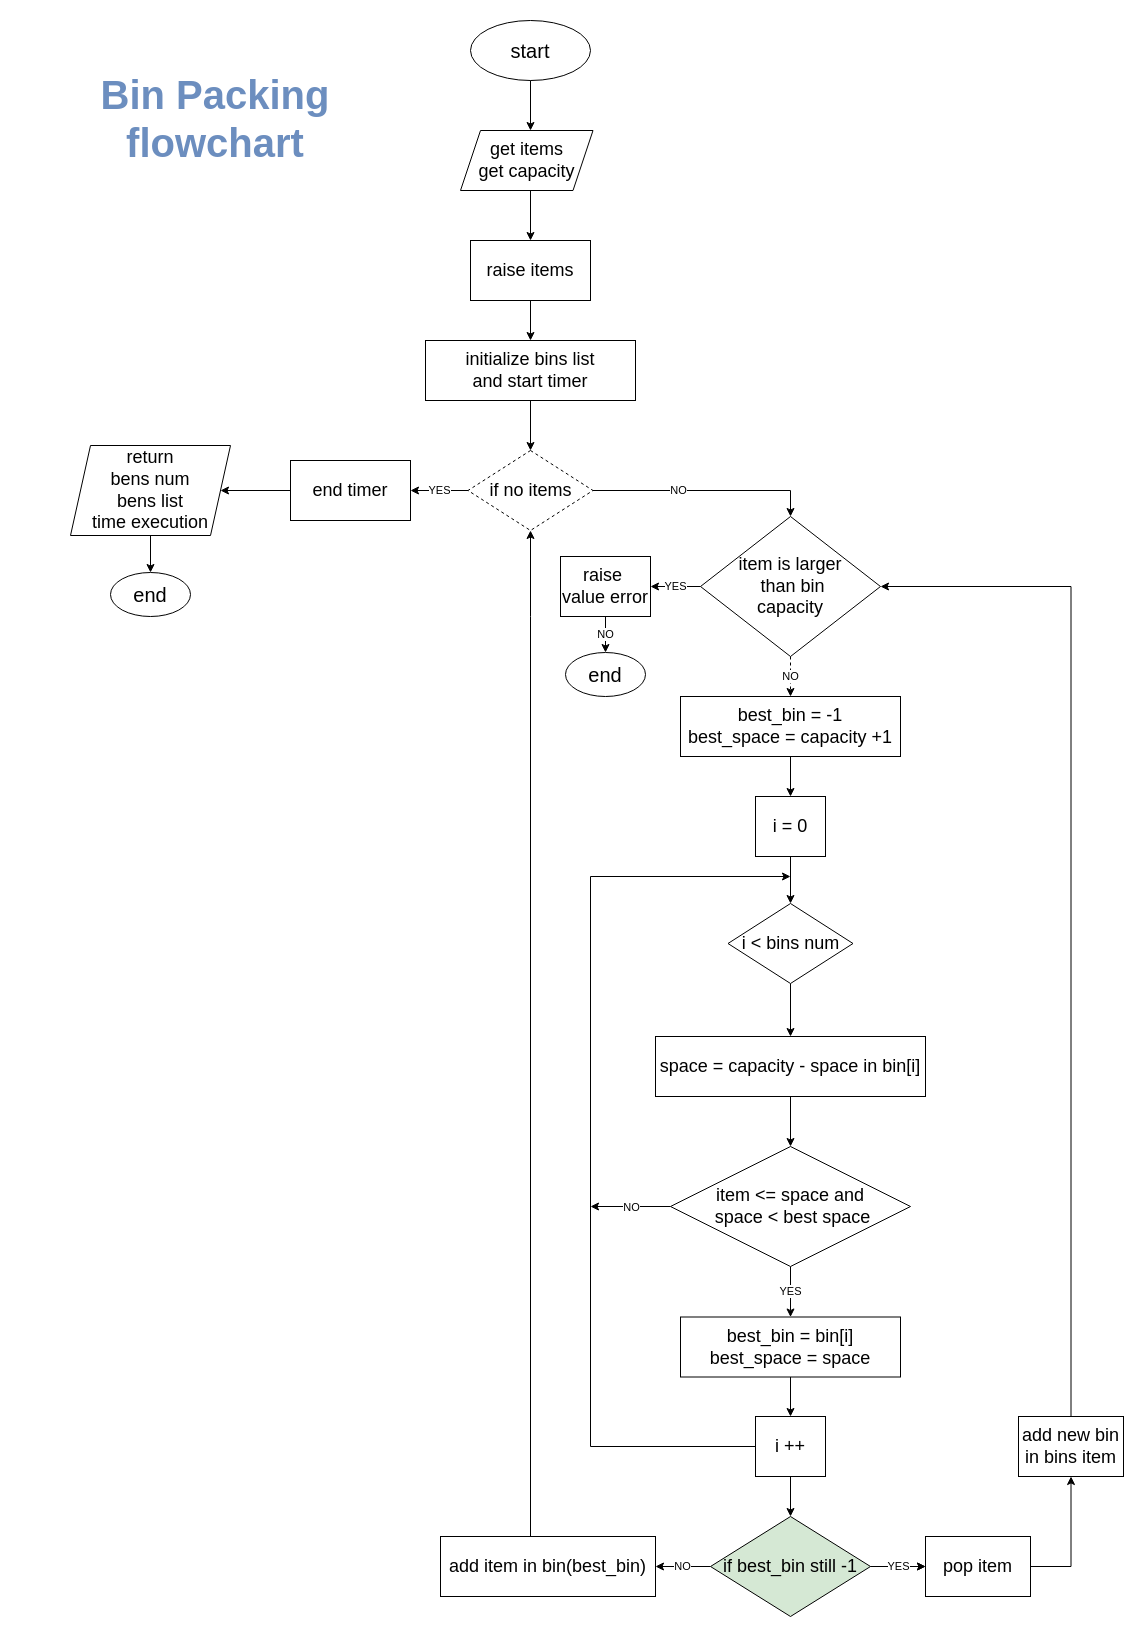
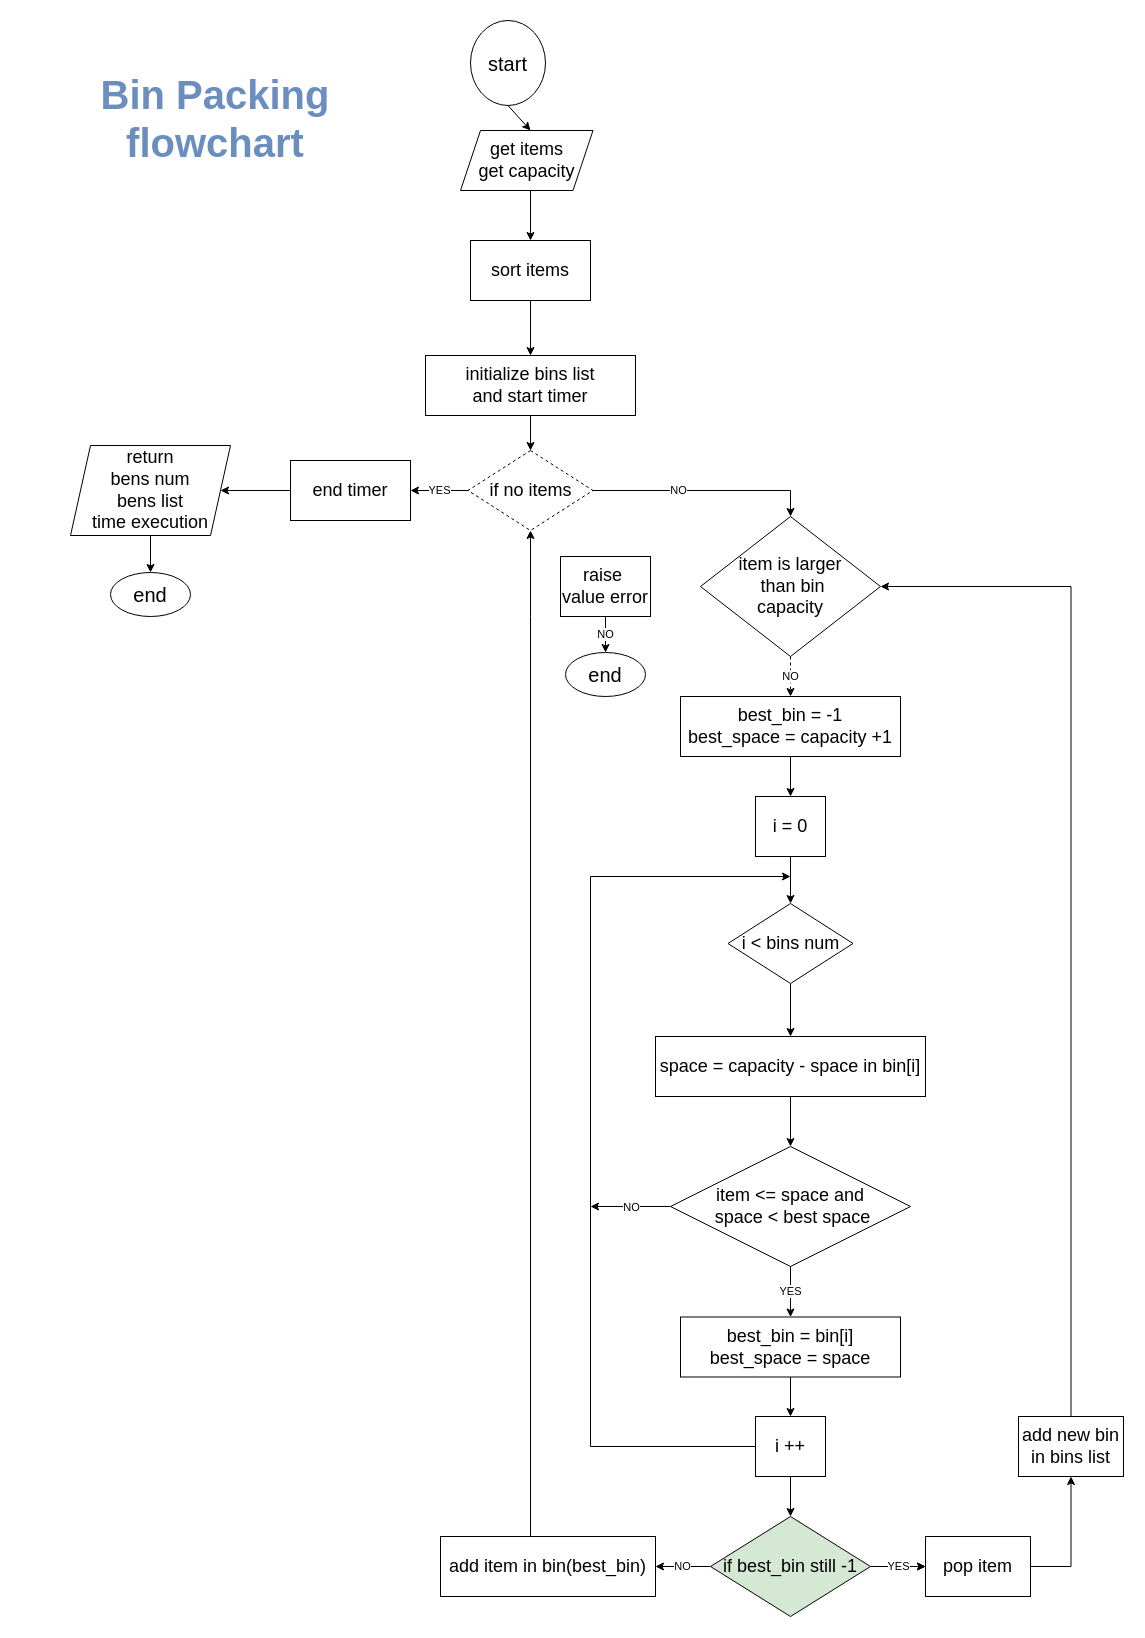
(531, 51) -> (508, 63)
(531, 271) -> (531, 271)
(531, 371) -> (531, 386)
(679, 587) -> none
(1071, 1447) -> (1071, 1447)
